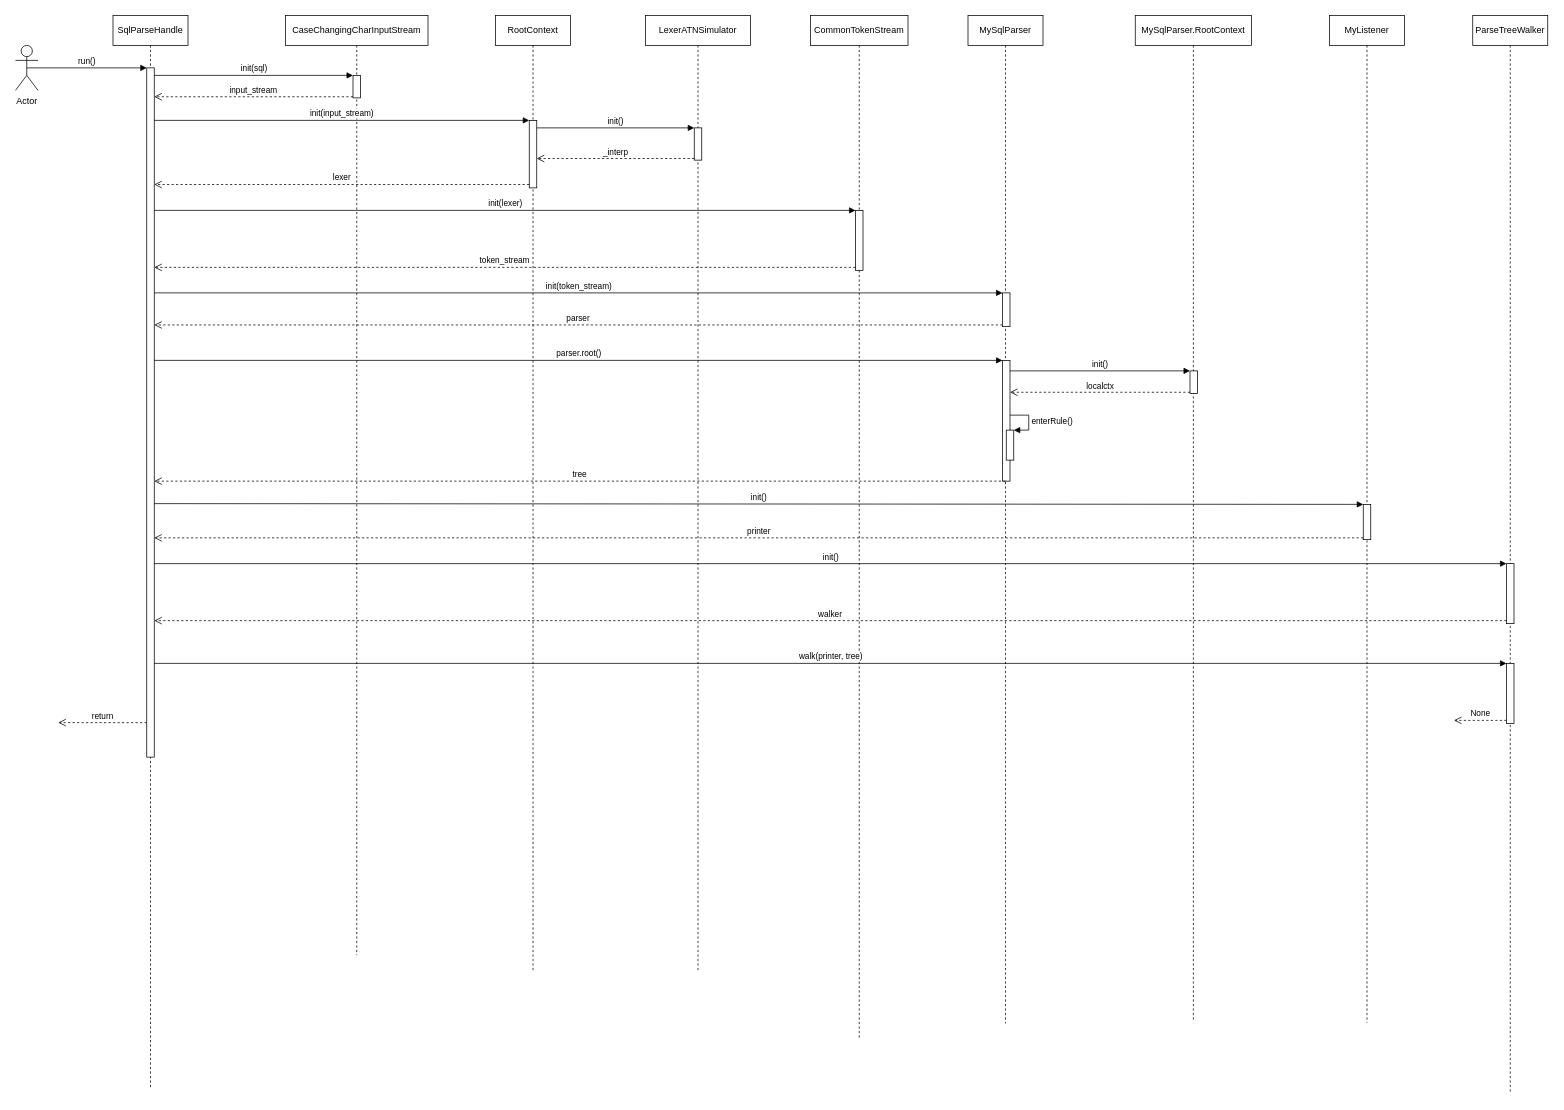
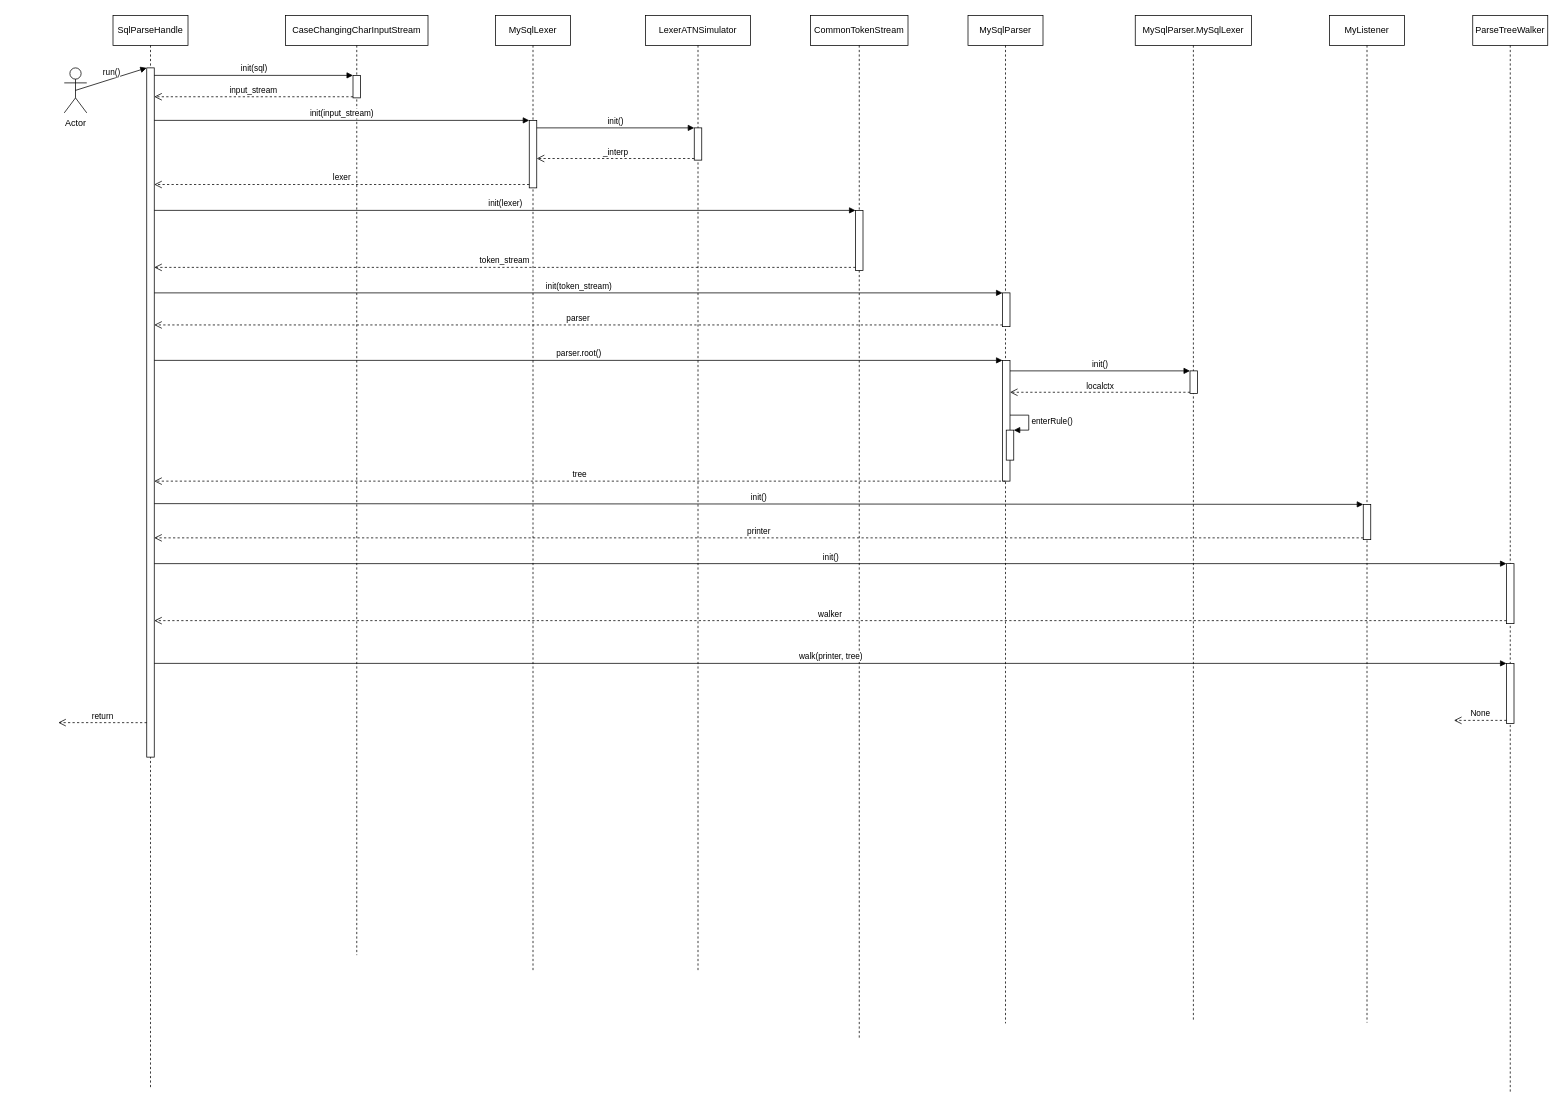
(533, 30) -> (533, 30)
(1193, 30) -> (1193, 30)
(27, 68) -> (75, 90)
